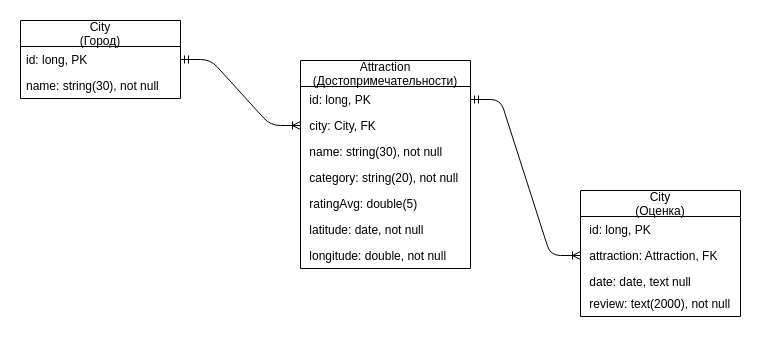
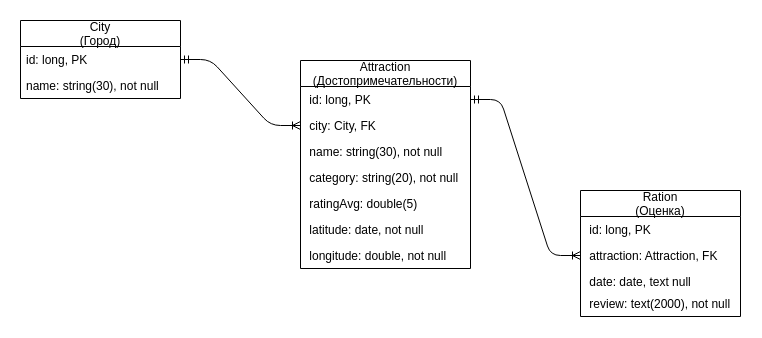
(660, 197) -> (660, 197)
